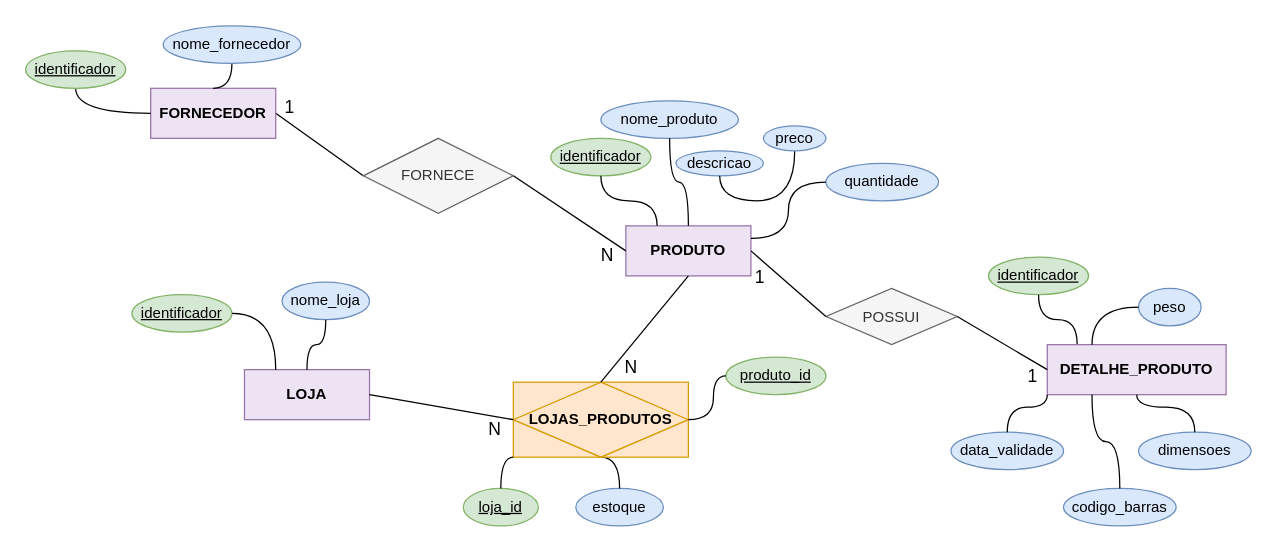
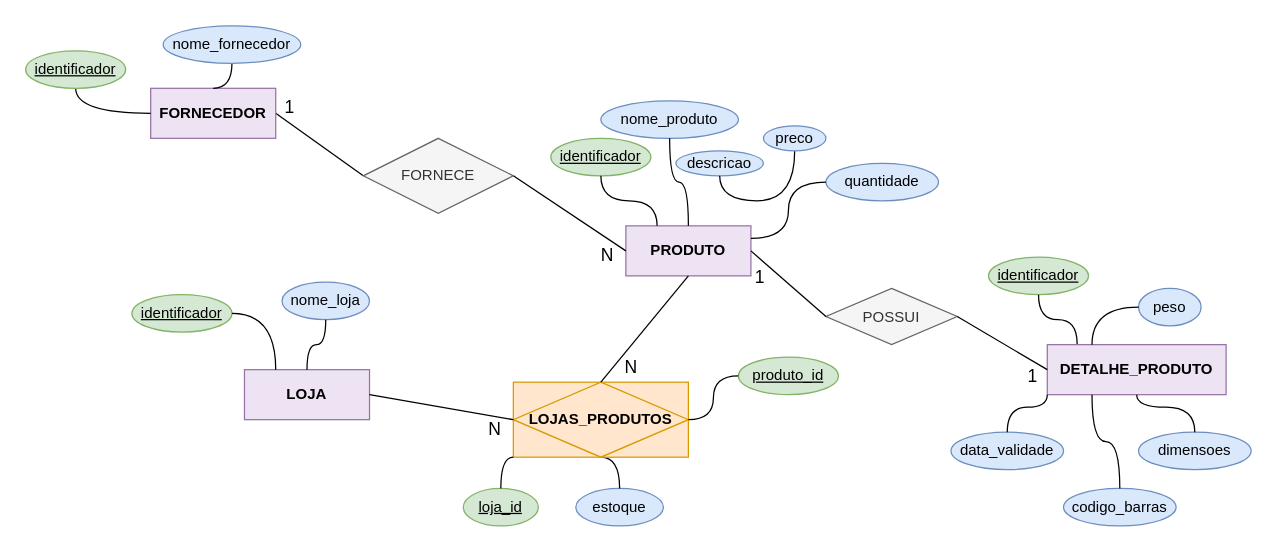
(776, 376) -> (788, 376)
